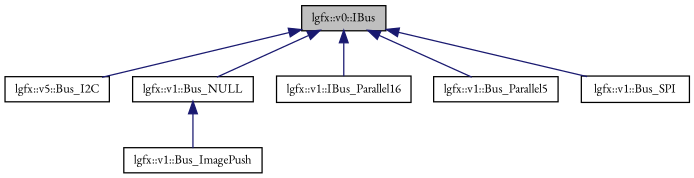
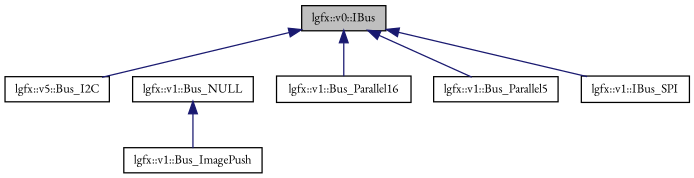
(263, 56) -> none
(344, 89) -> (344, 89)
(635, 89) -> (635, 89)
